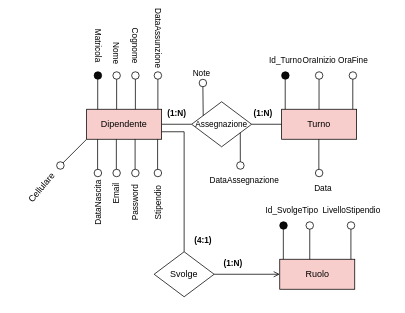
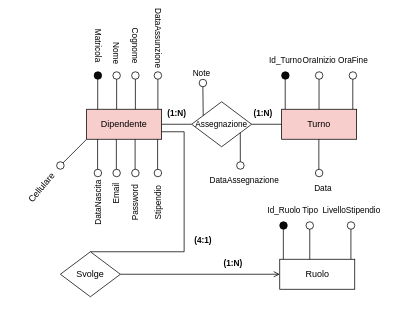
(284, 210) -> (284, 210)
(184, 274) -> (90, 274)
(317, 274) -> (317, 274)
